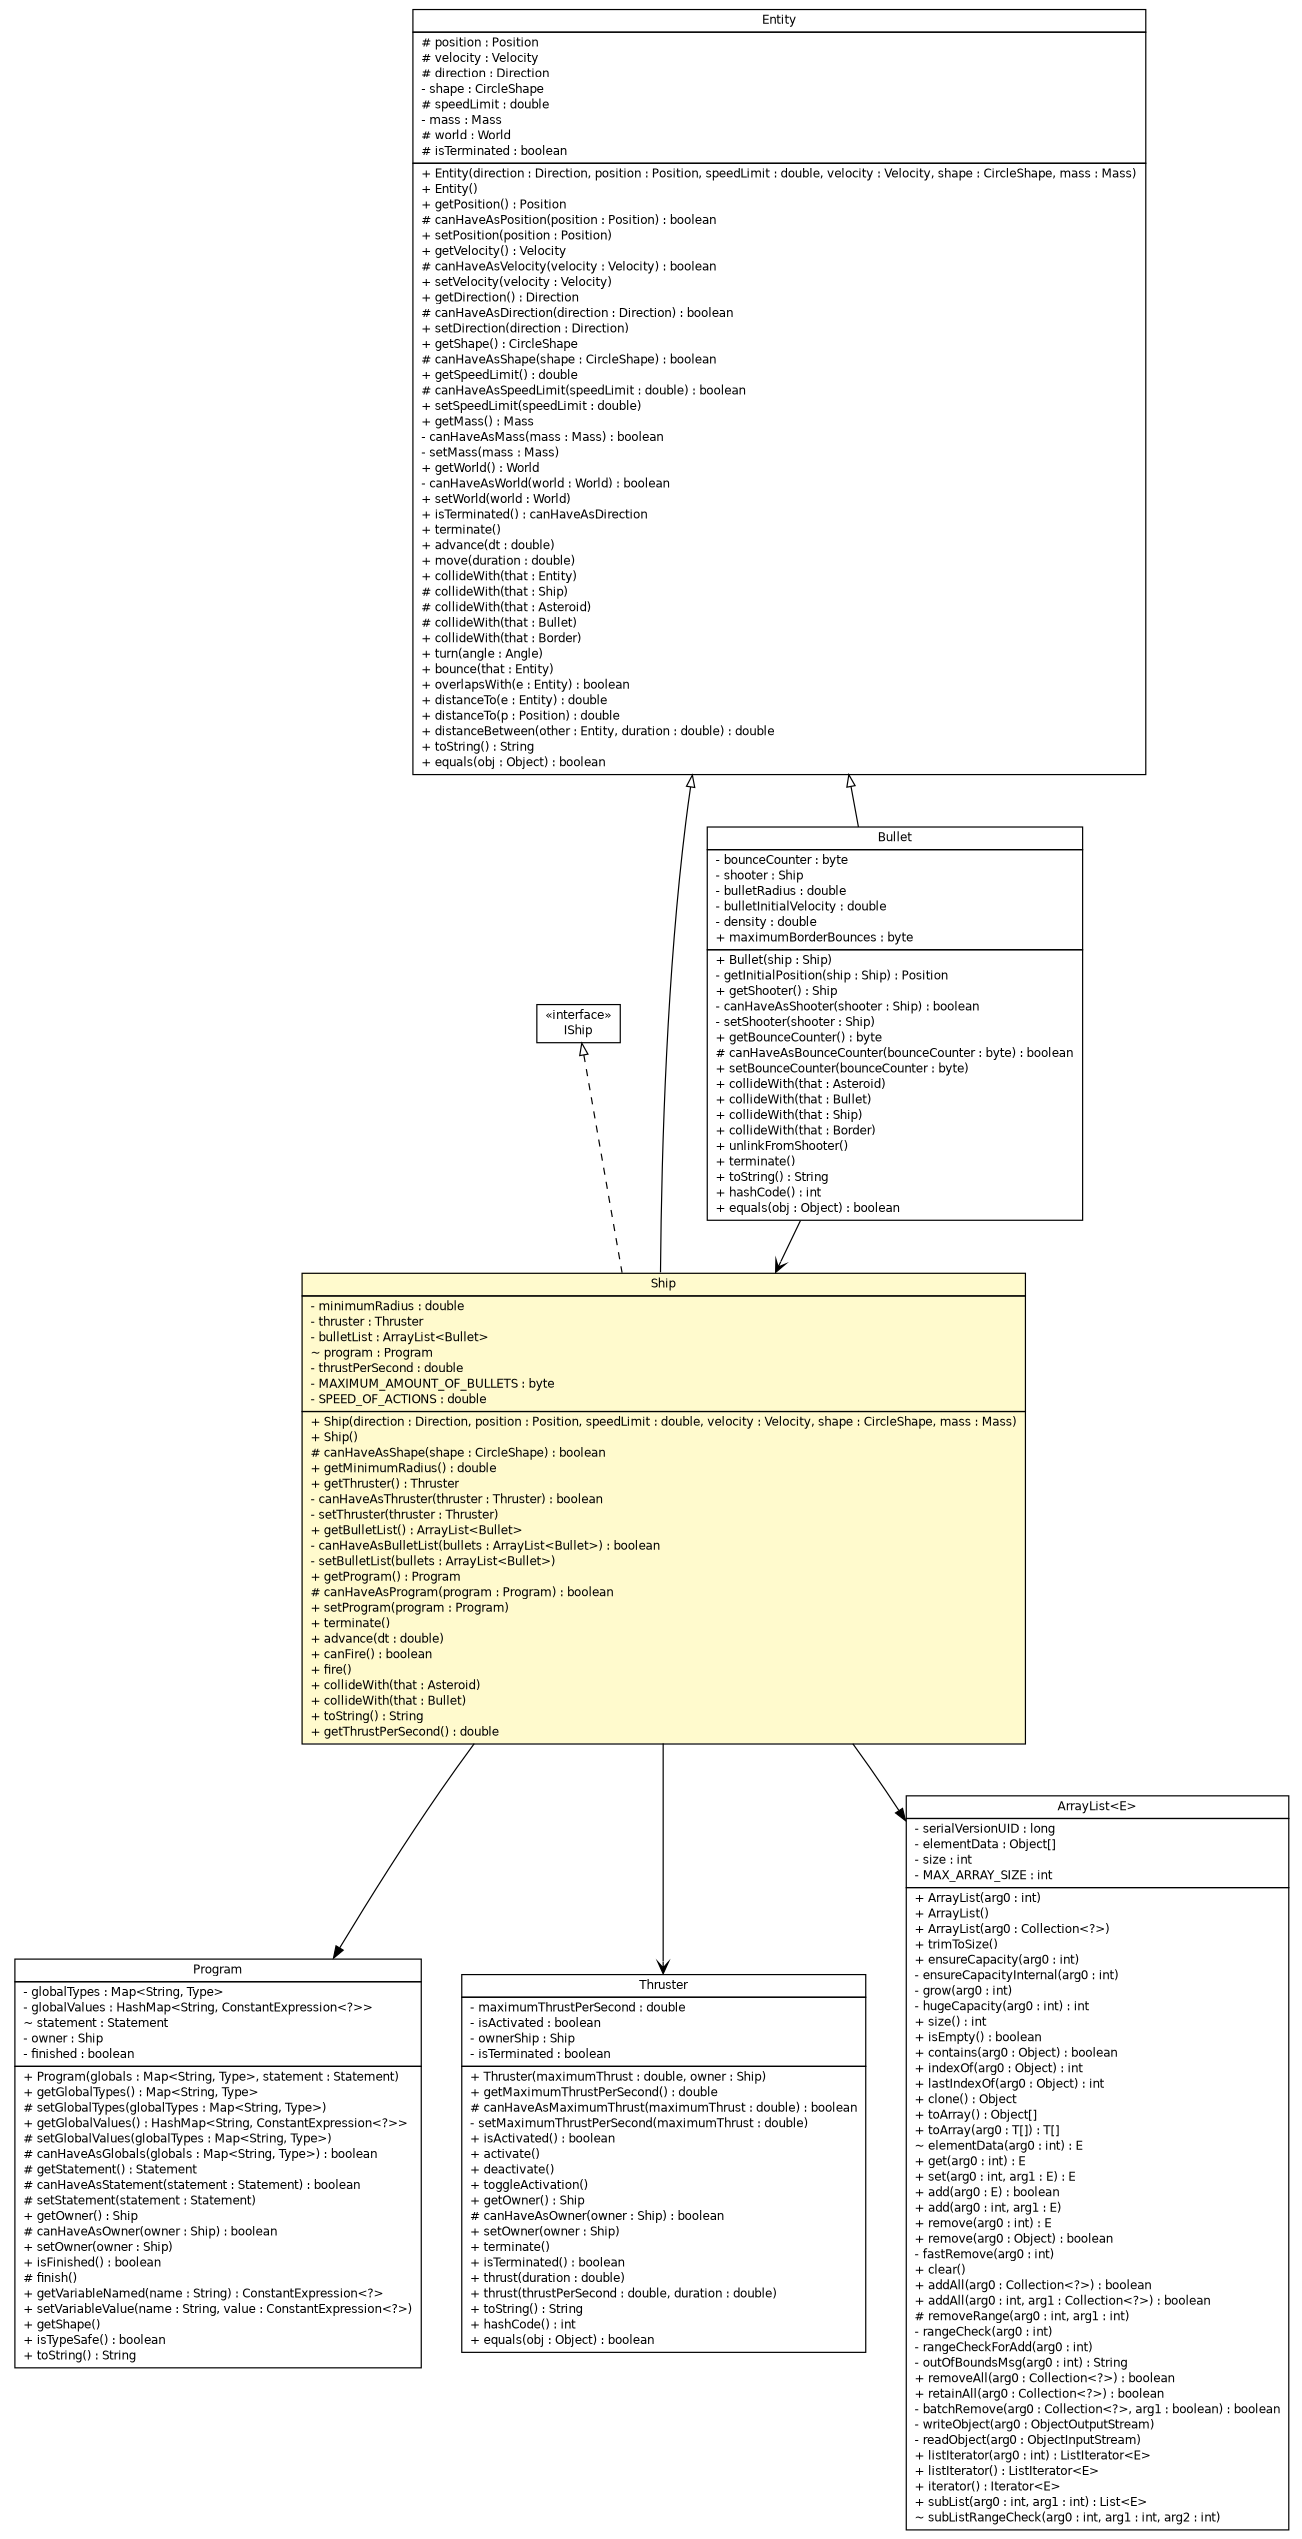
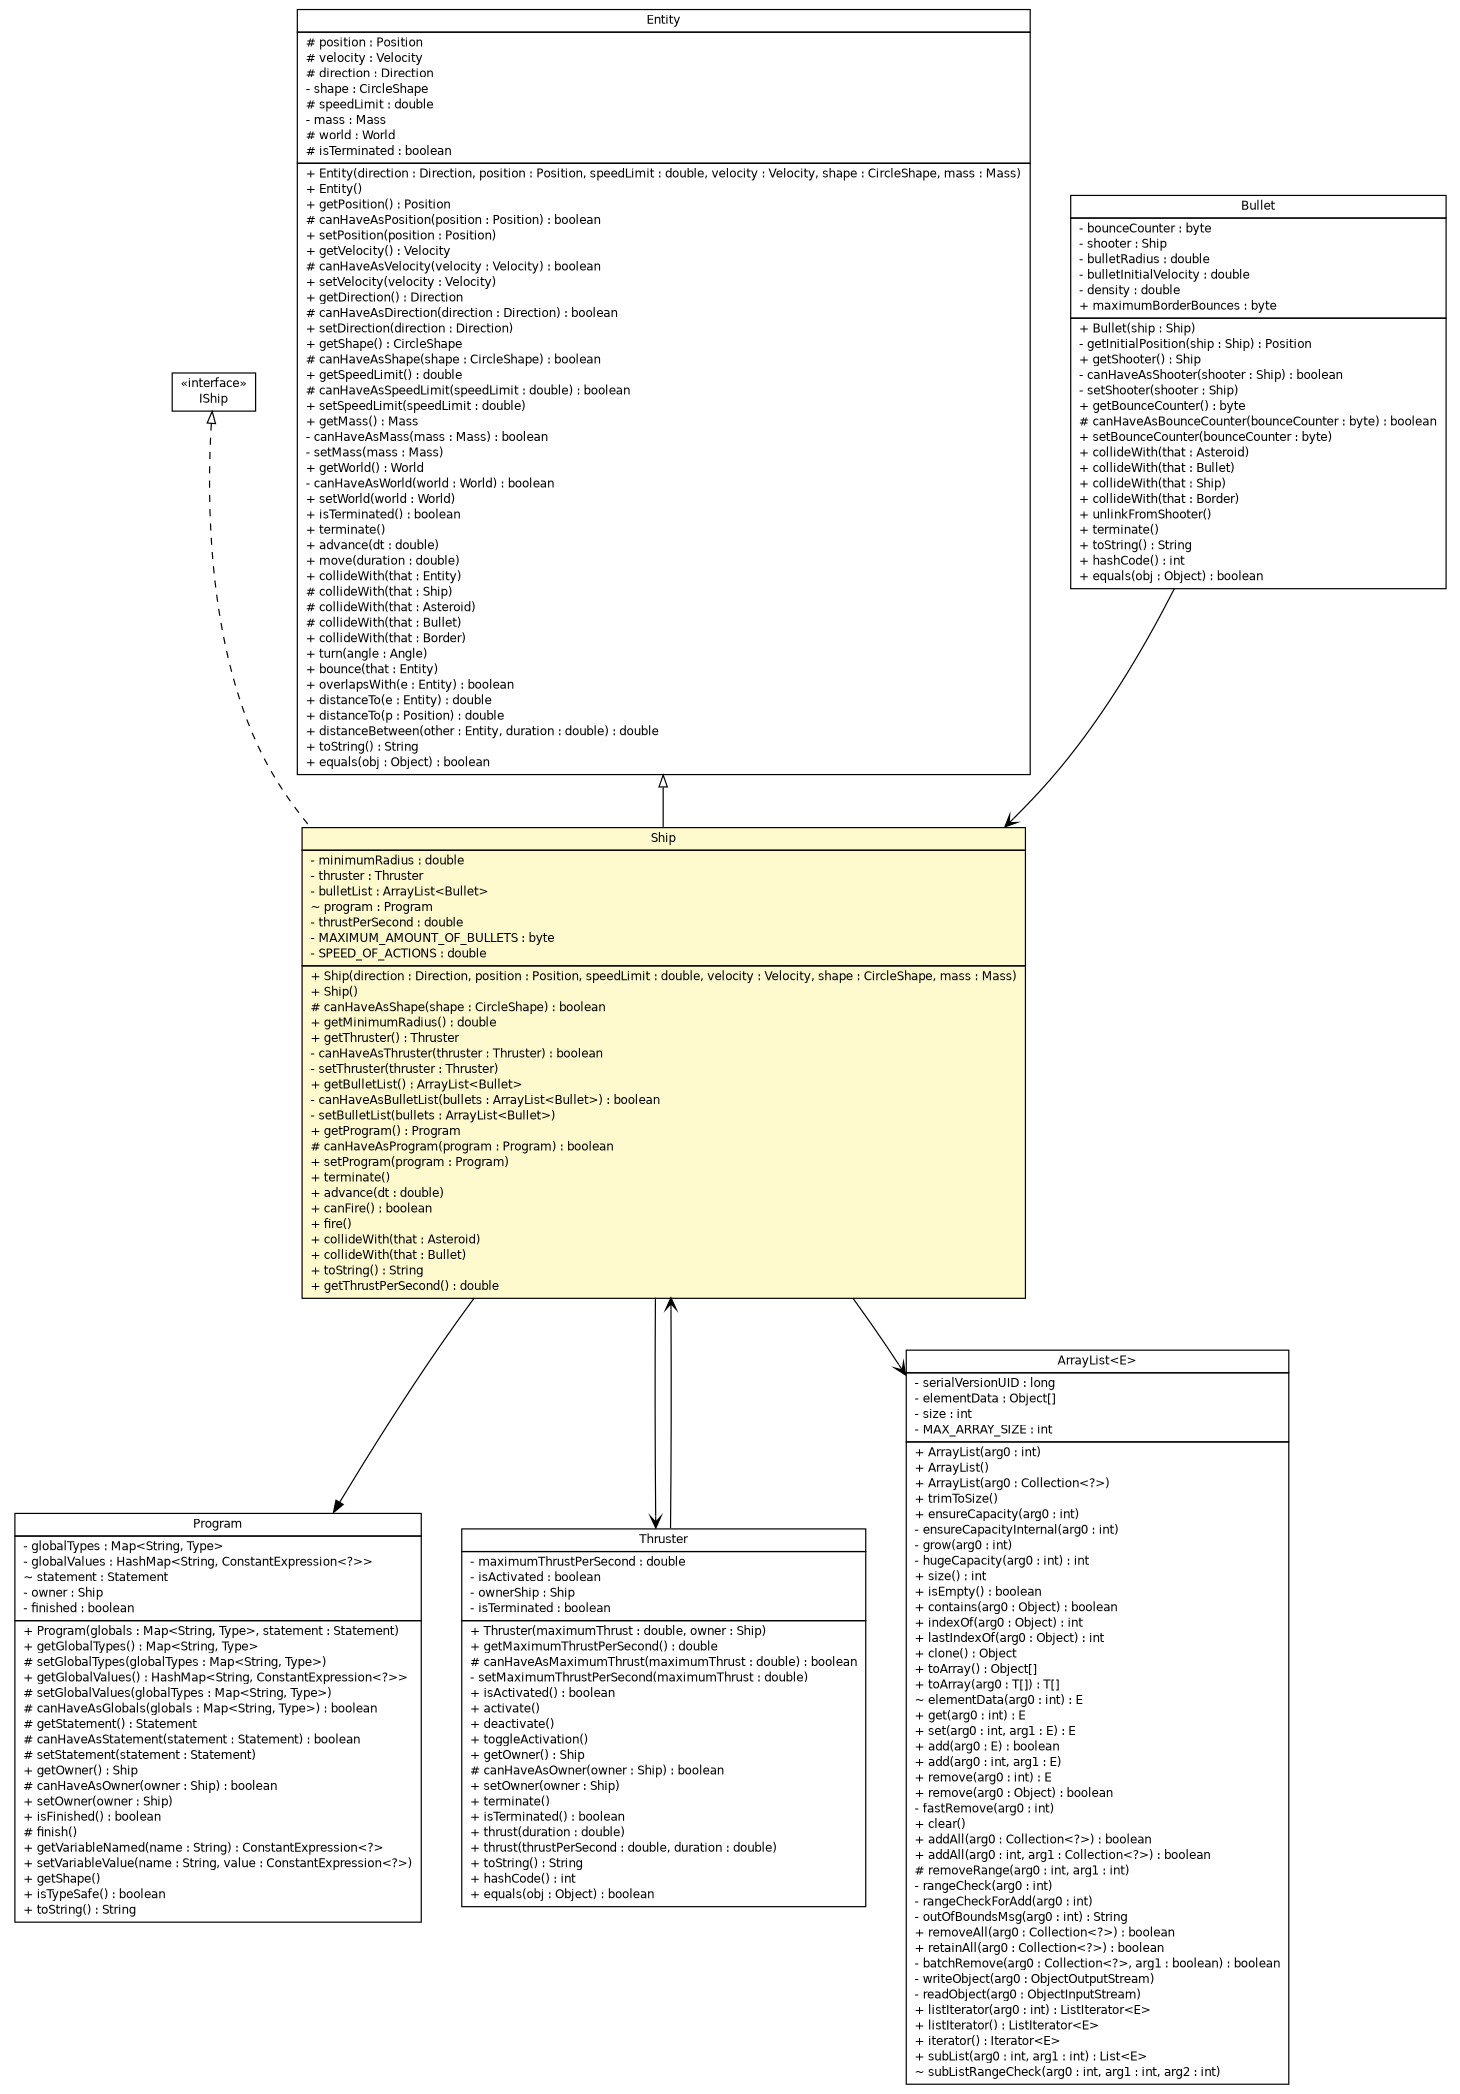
(534, 515) -> (383, 515)
(855, 807) -> none
none -> (671, 1419)
(876, 1777) -> (876, 1331)
